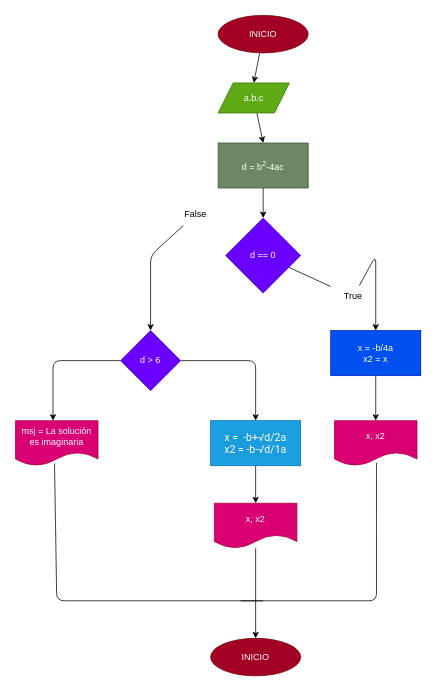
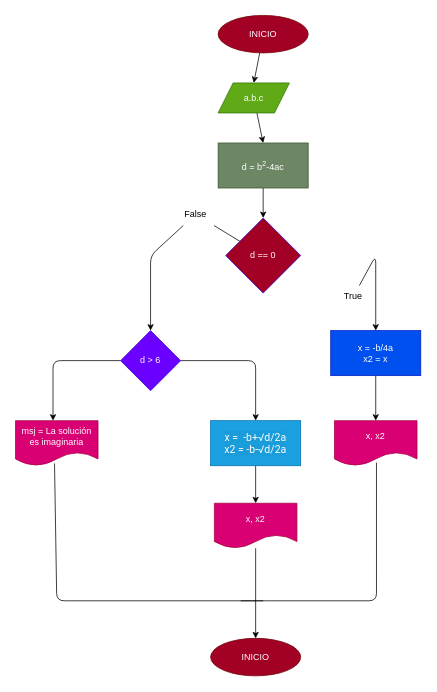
none -> (227, 233)
(263, 255) -> (263, 255)
(309, 277) -> none
(255, 443) -> (255, 443)
